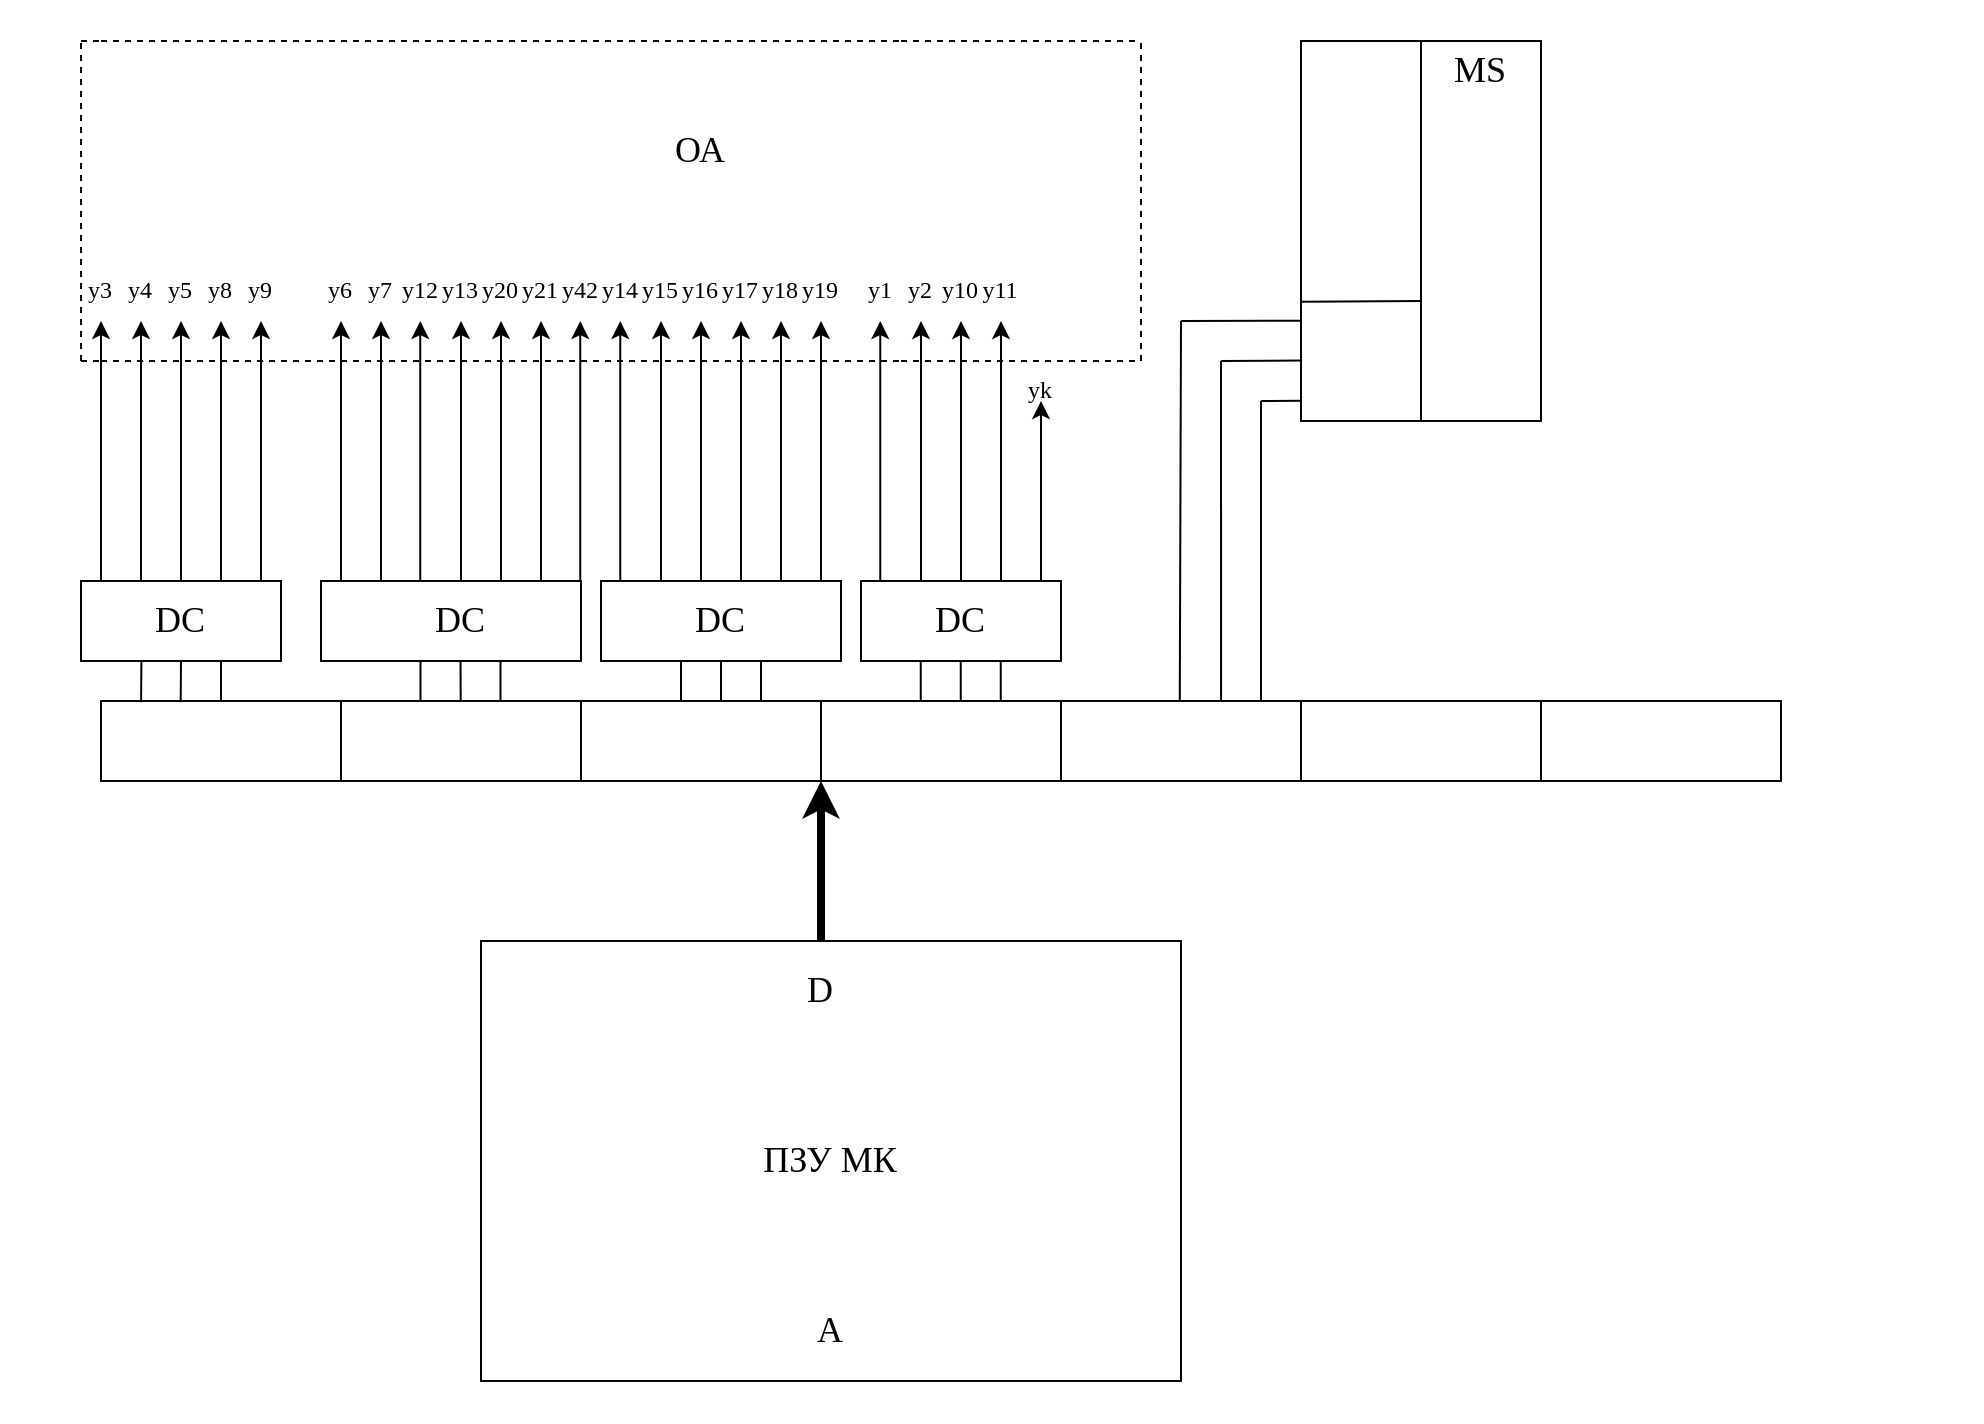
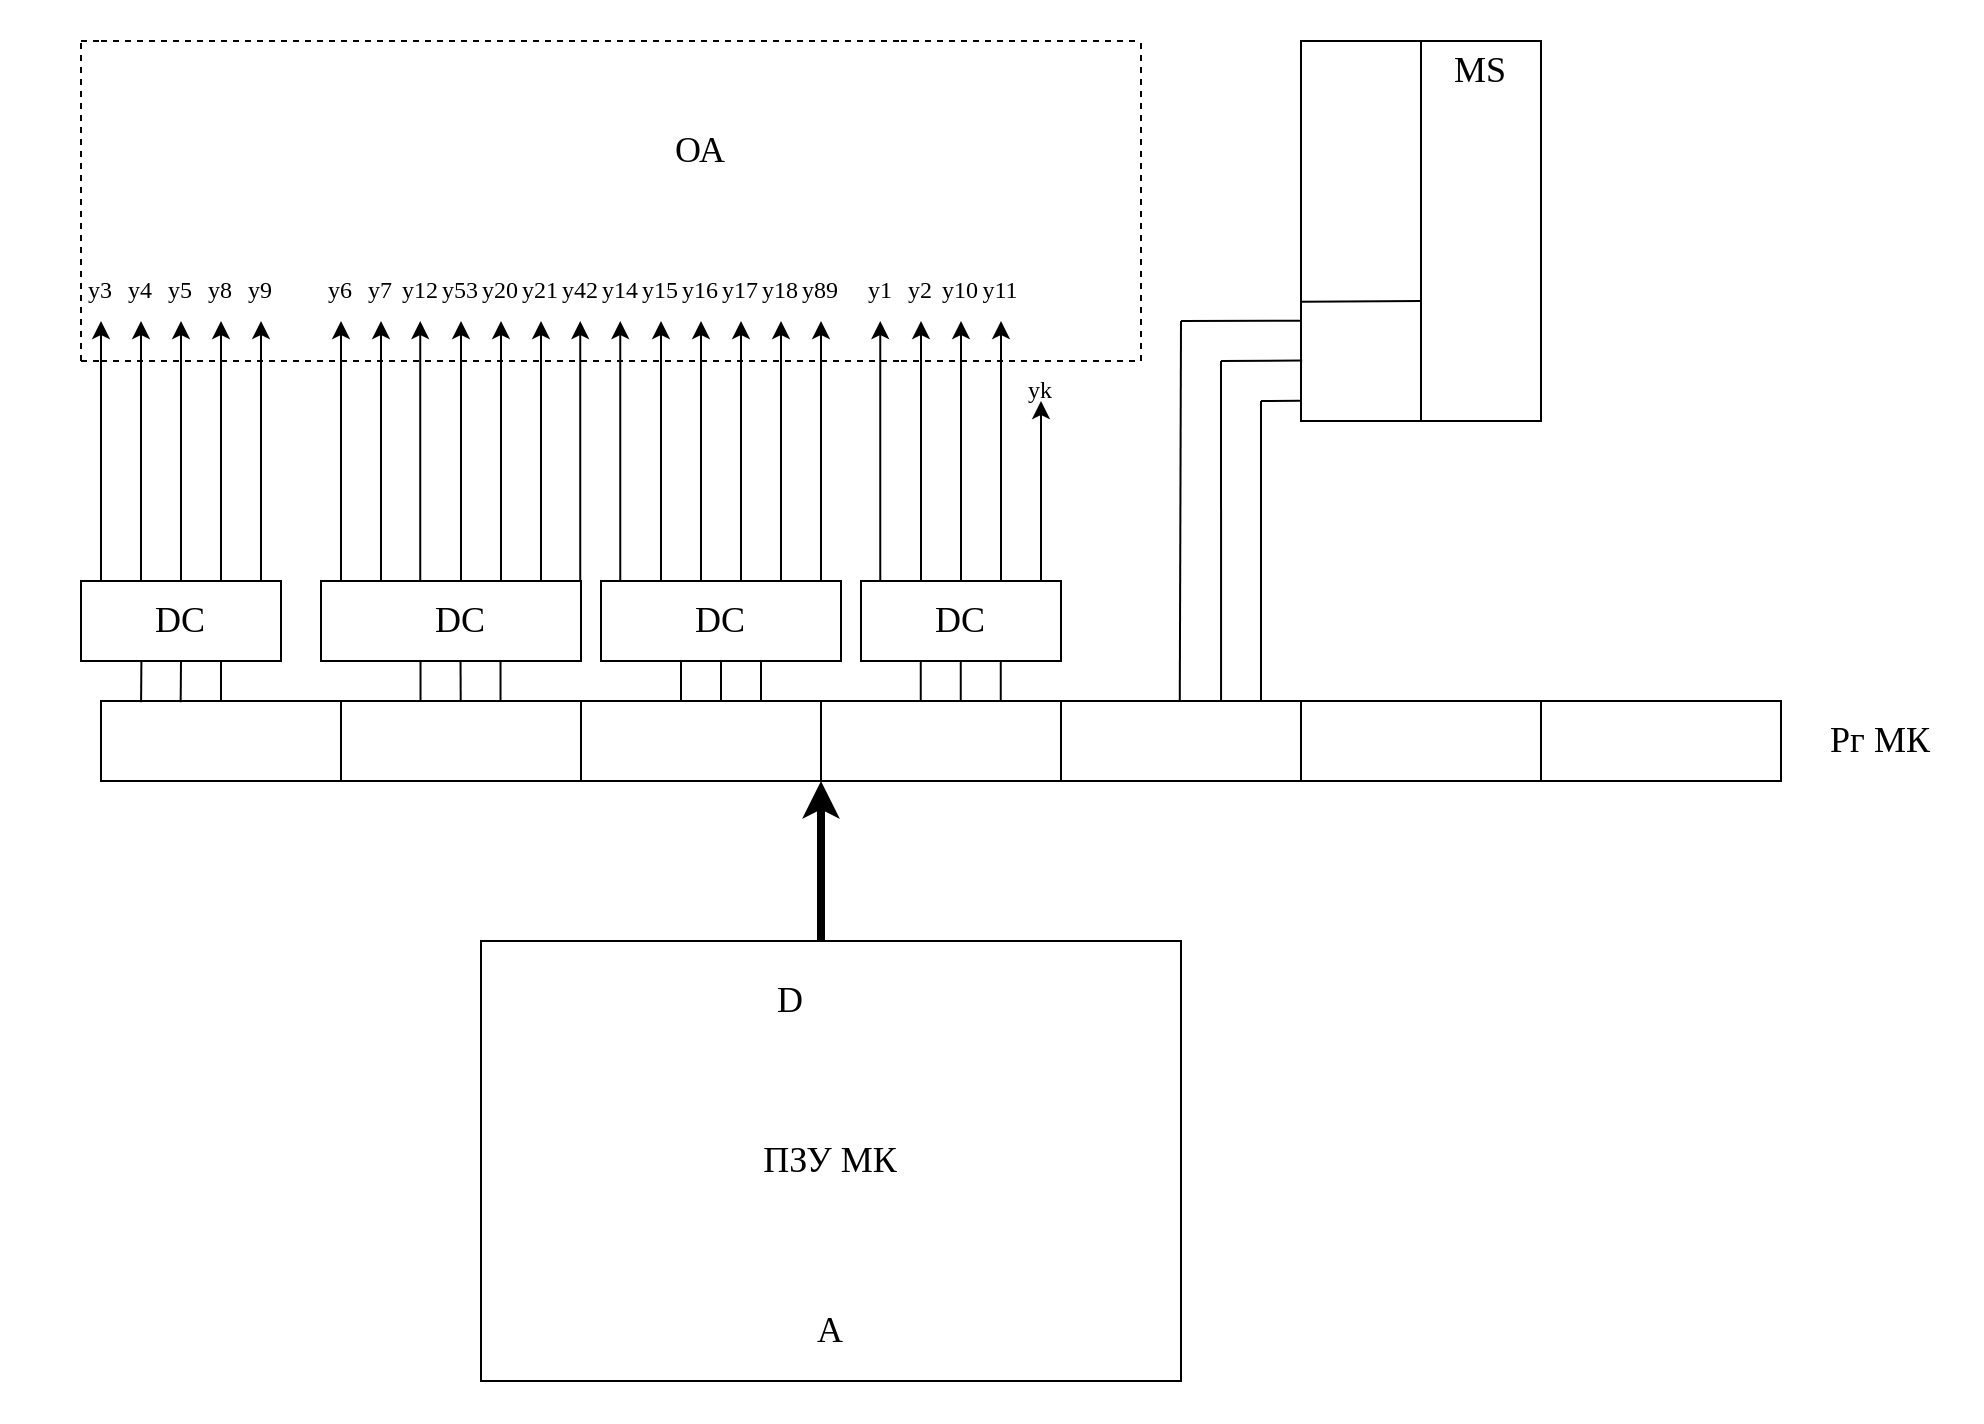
(461, 291) -> (461, 291)
(821, 291) -> (821, 291)
none -> (1881, 741)
(821, 991) -> (791, 1001)
